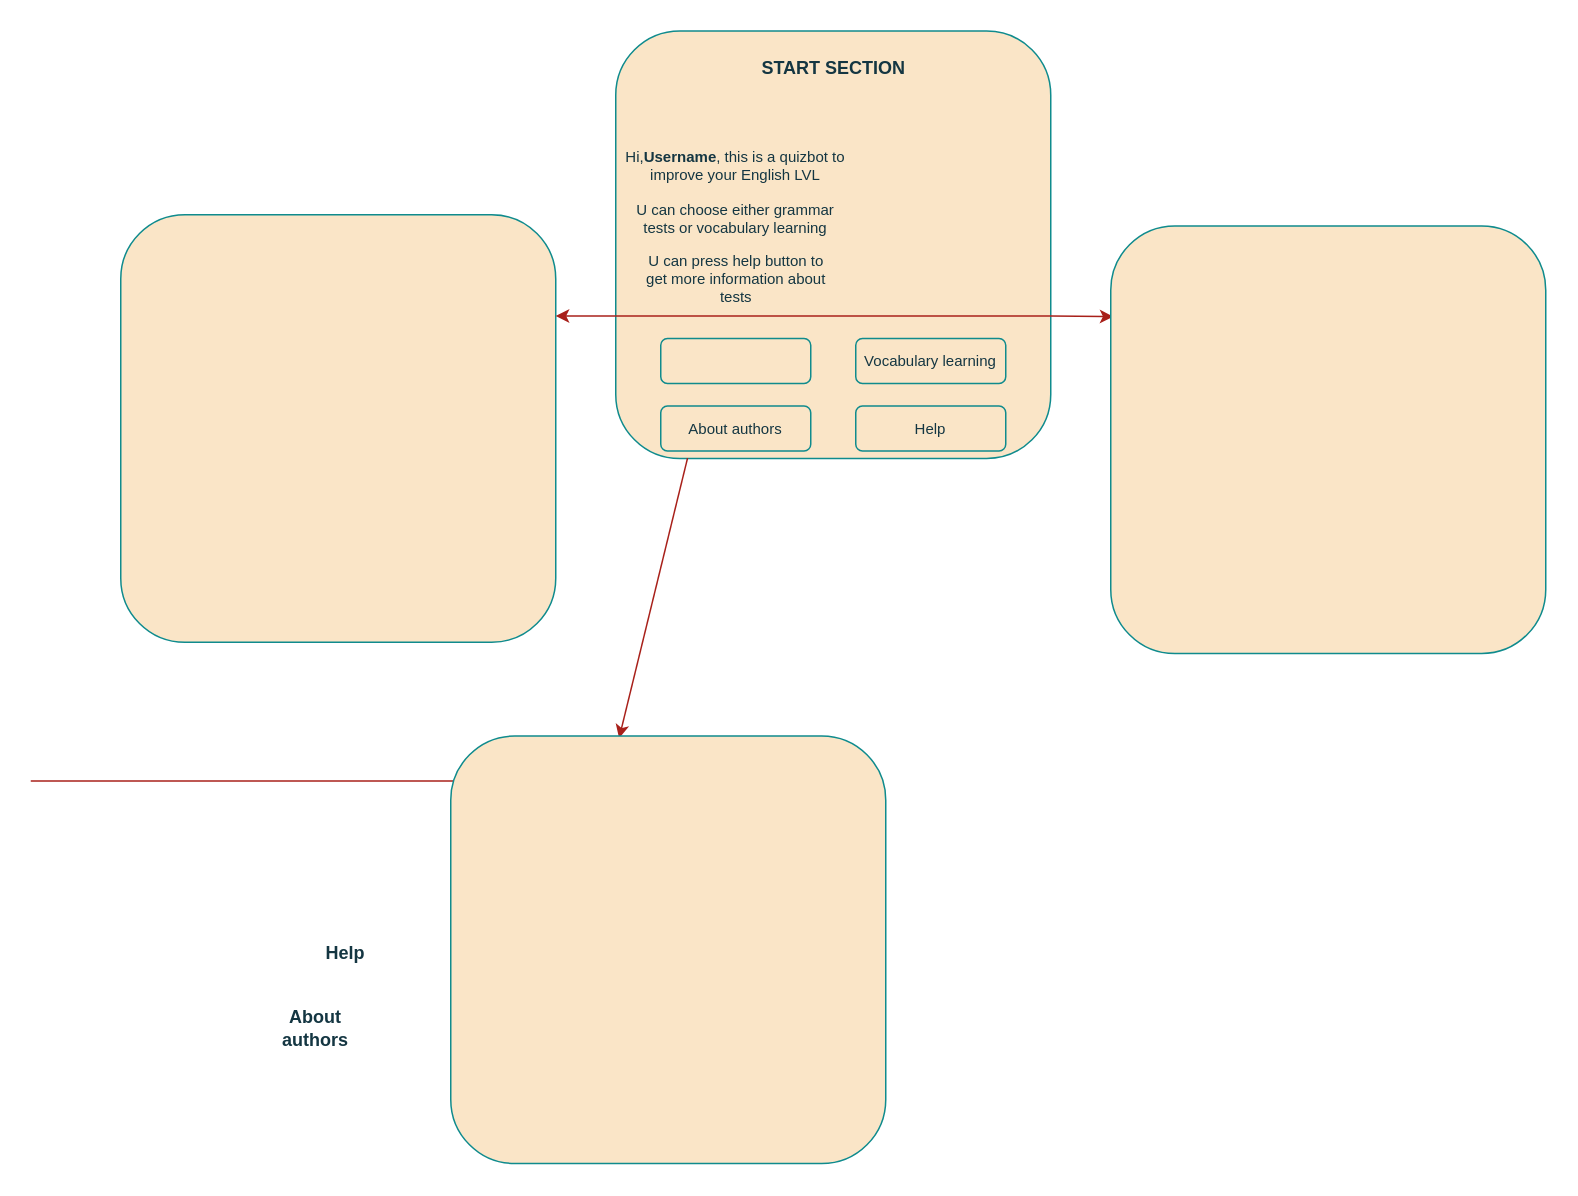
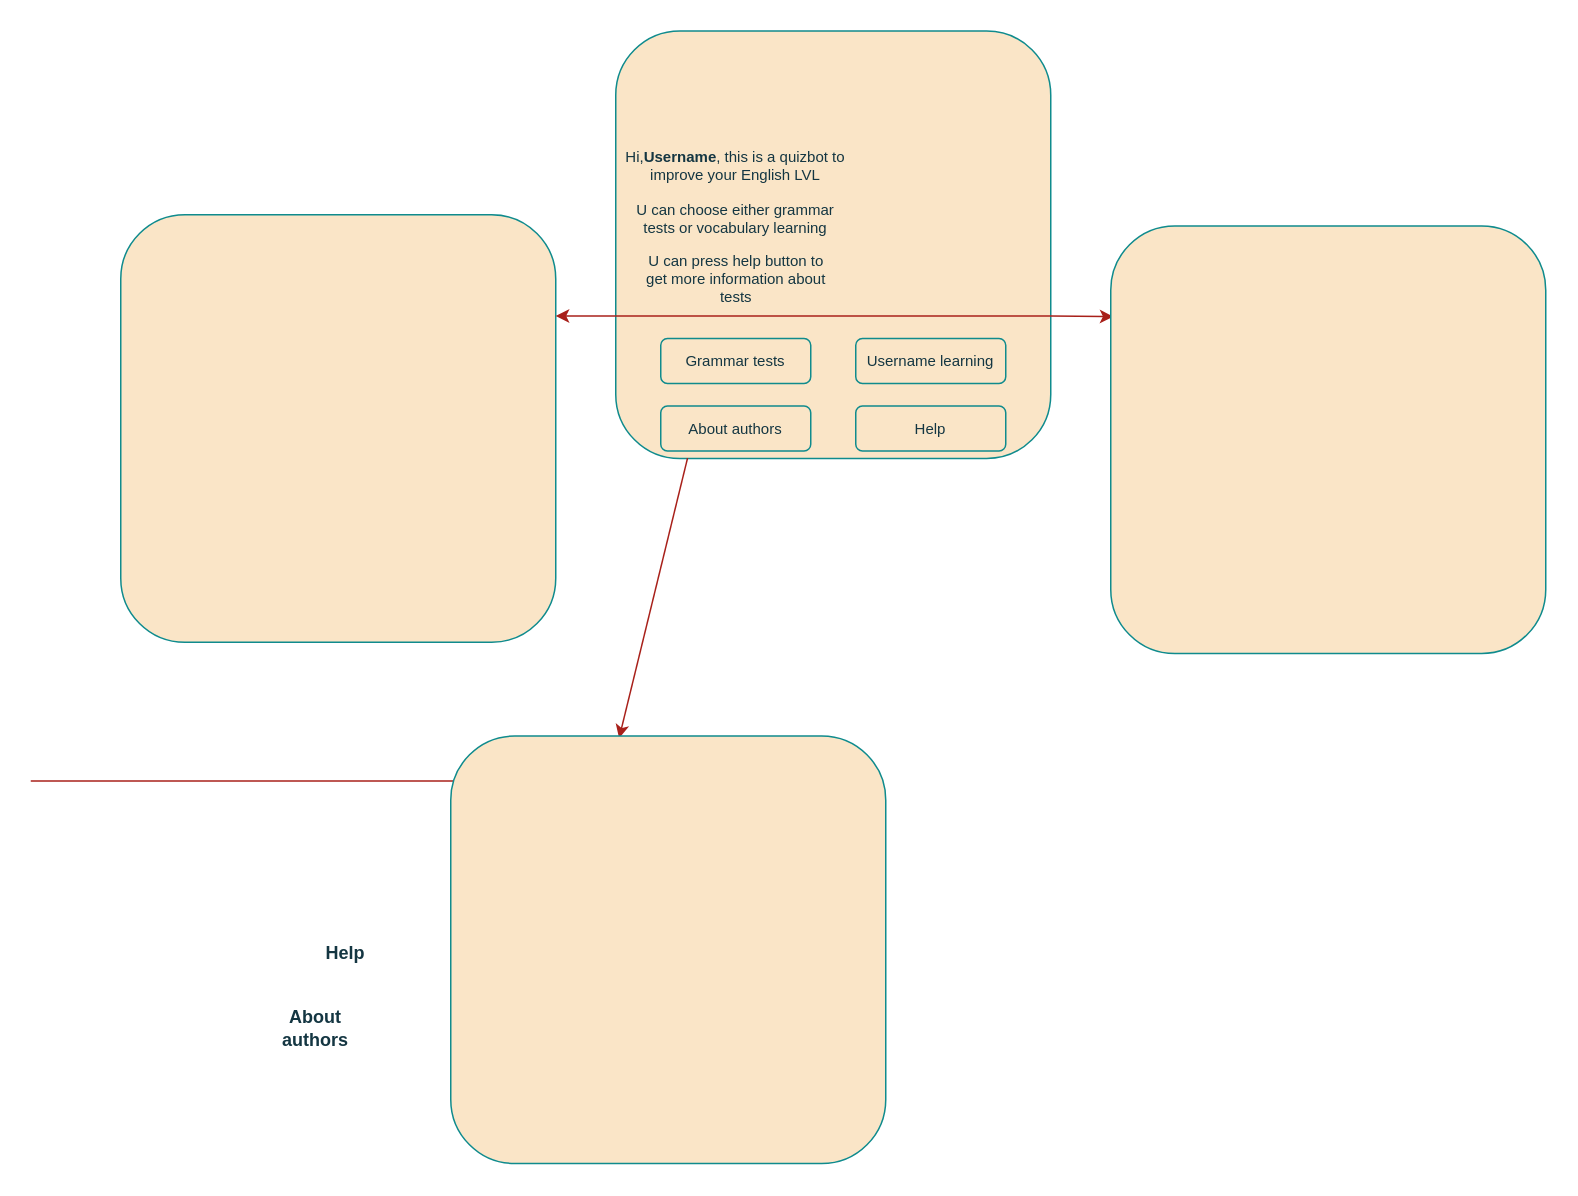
(833, 68) -> none
none -> (736, 361)
(931, 361) -> (931, 361)
